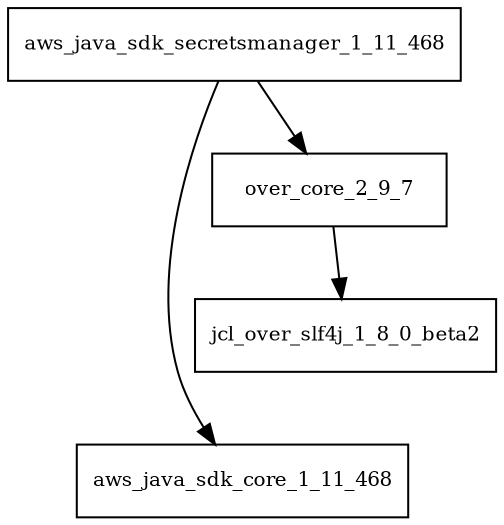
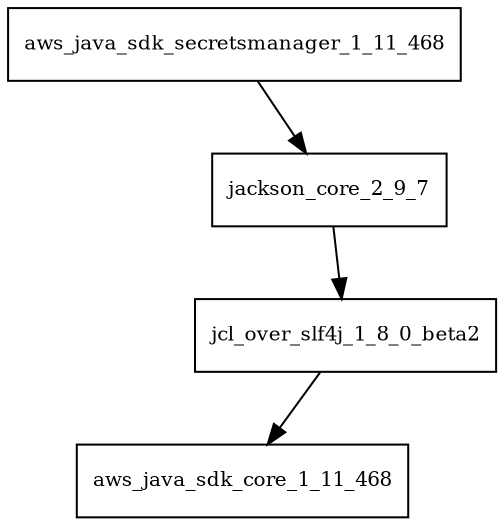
(329, 190) -> (329, 190)
(171, 254) -> (300, 400)
